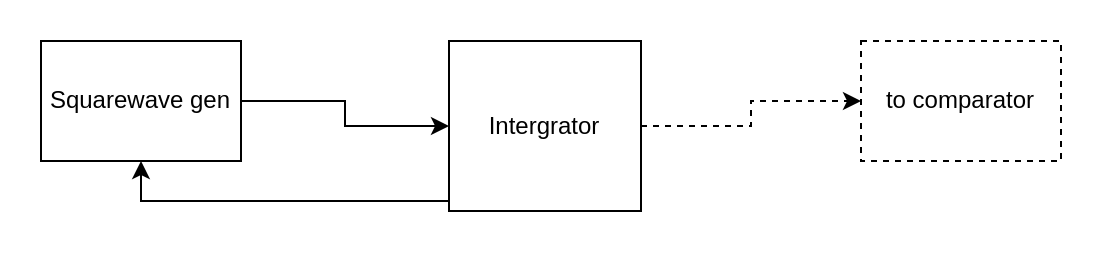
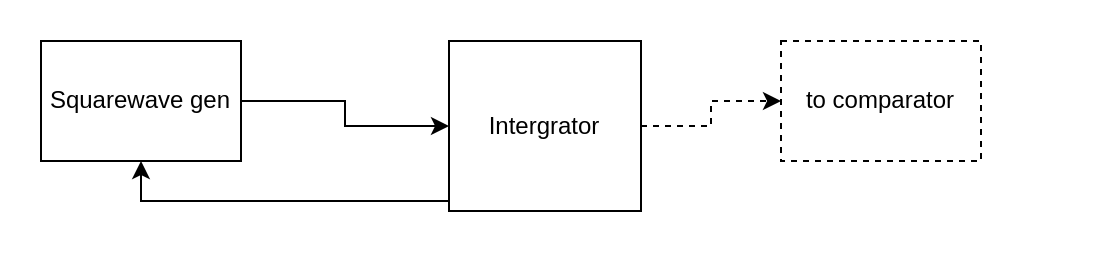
(961, 101) -> (881, 101)
